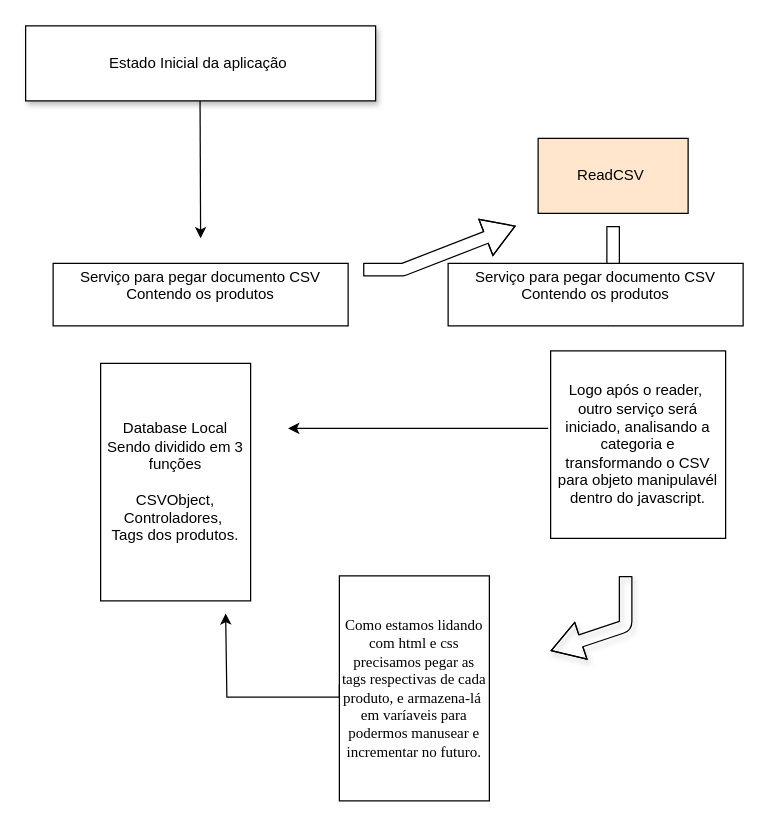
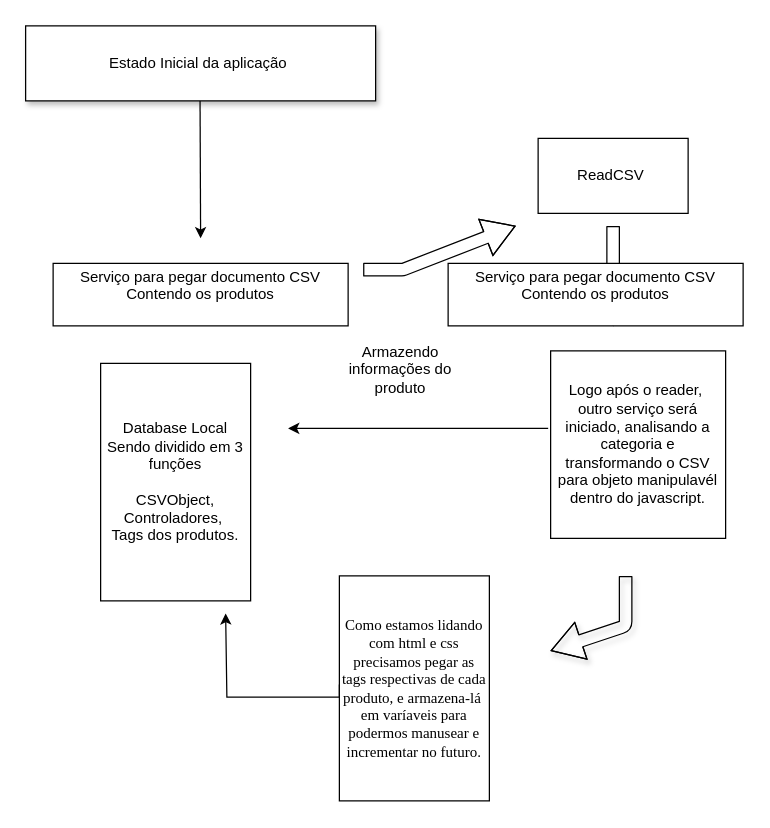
(613, 176) -> (613, 176)
none -> (401, 369)
